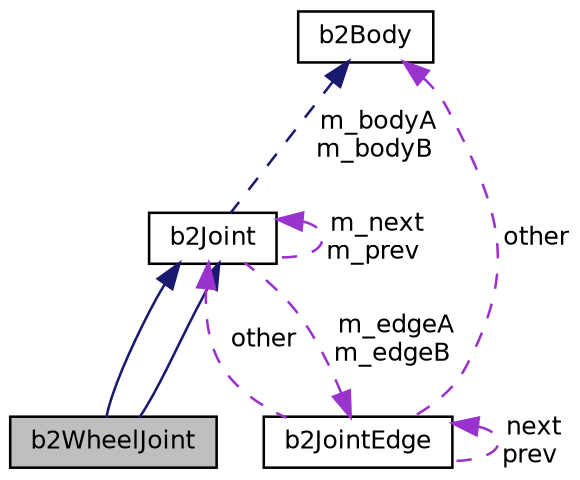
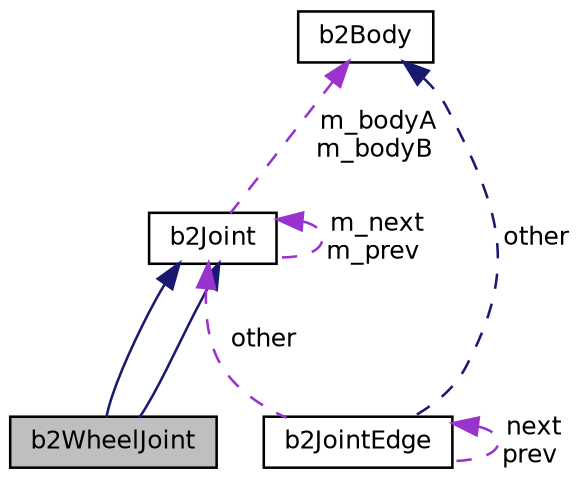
(282, 147) -> (282, 147)
(497, 254) -> (497, 254)
(303, 320) -> none
